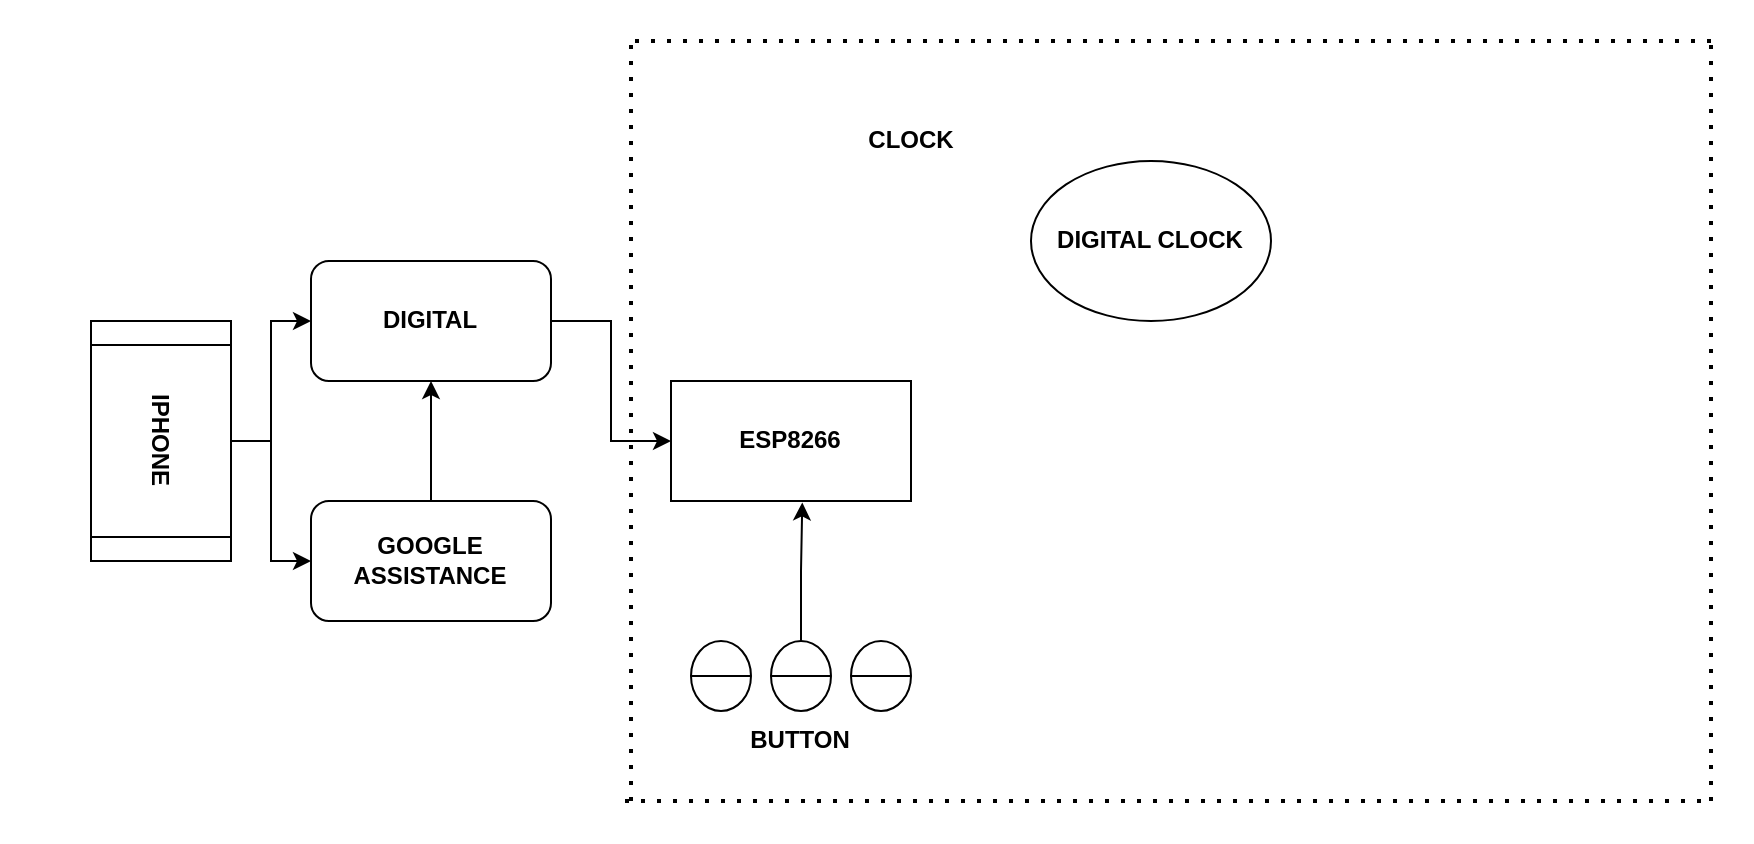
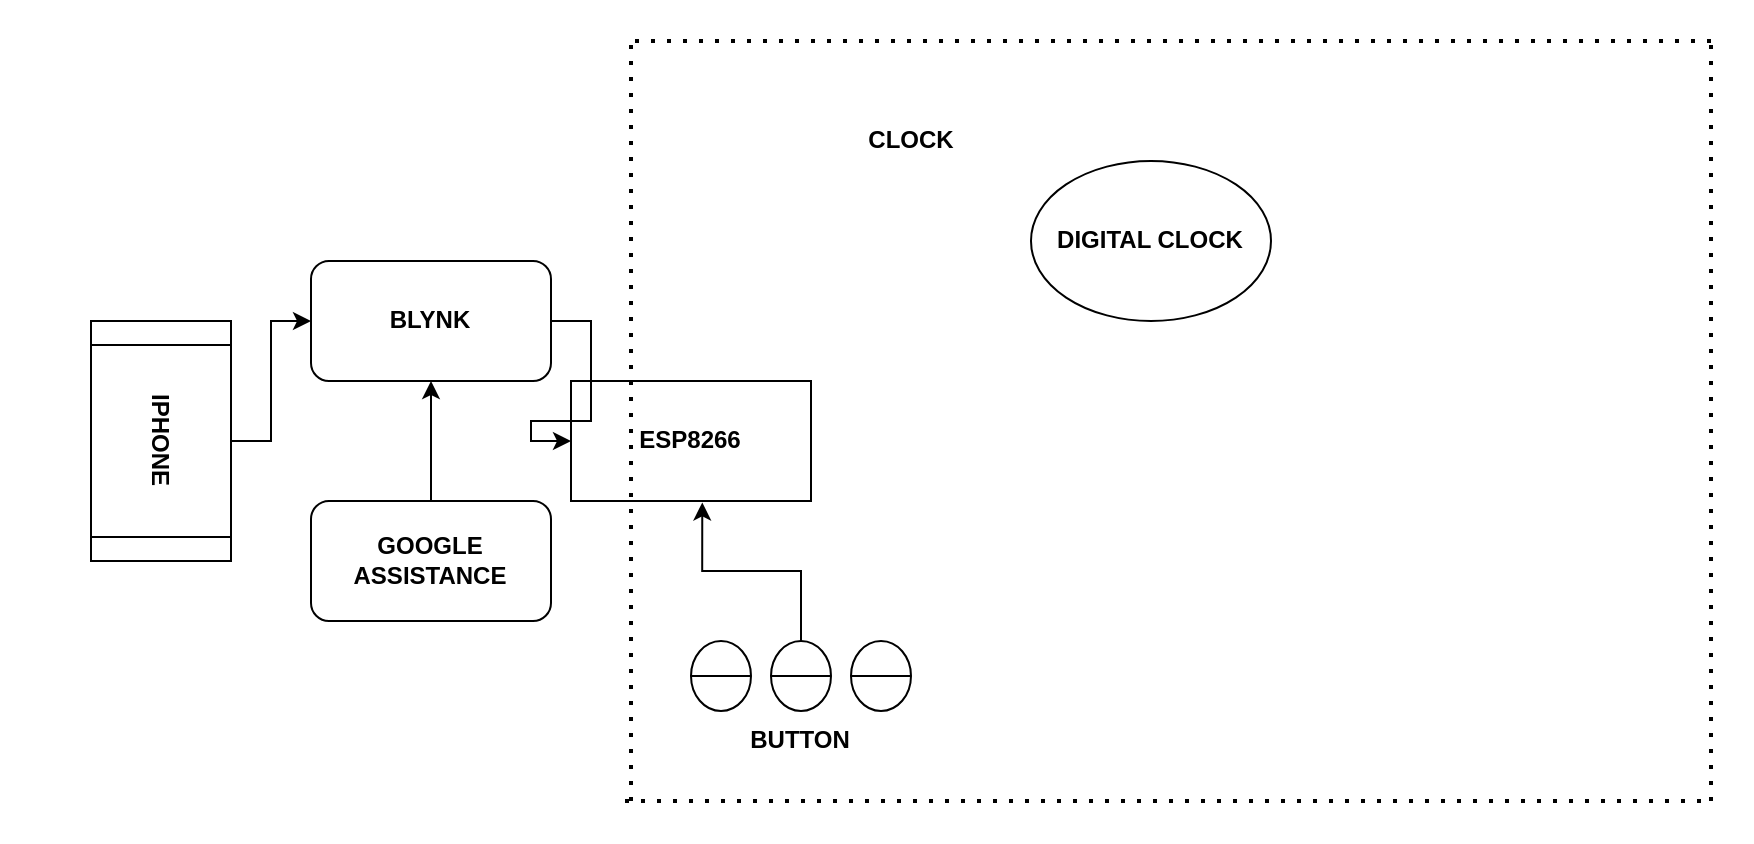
(431, 321) -> (431, 321)
(791, 441) -> (691, 441)
(271, 516) -> none
